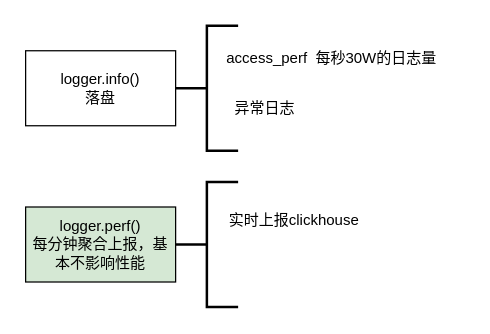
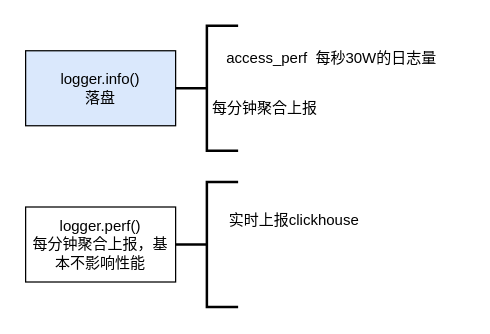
(101, 88) -> (101, 88)
(269, 108) -> (269, 108)
(101, 244) -> (101, 244)
